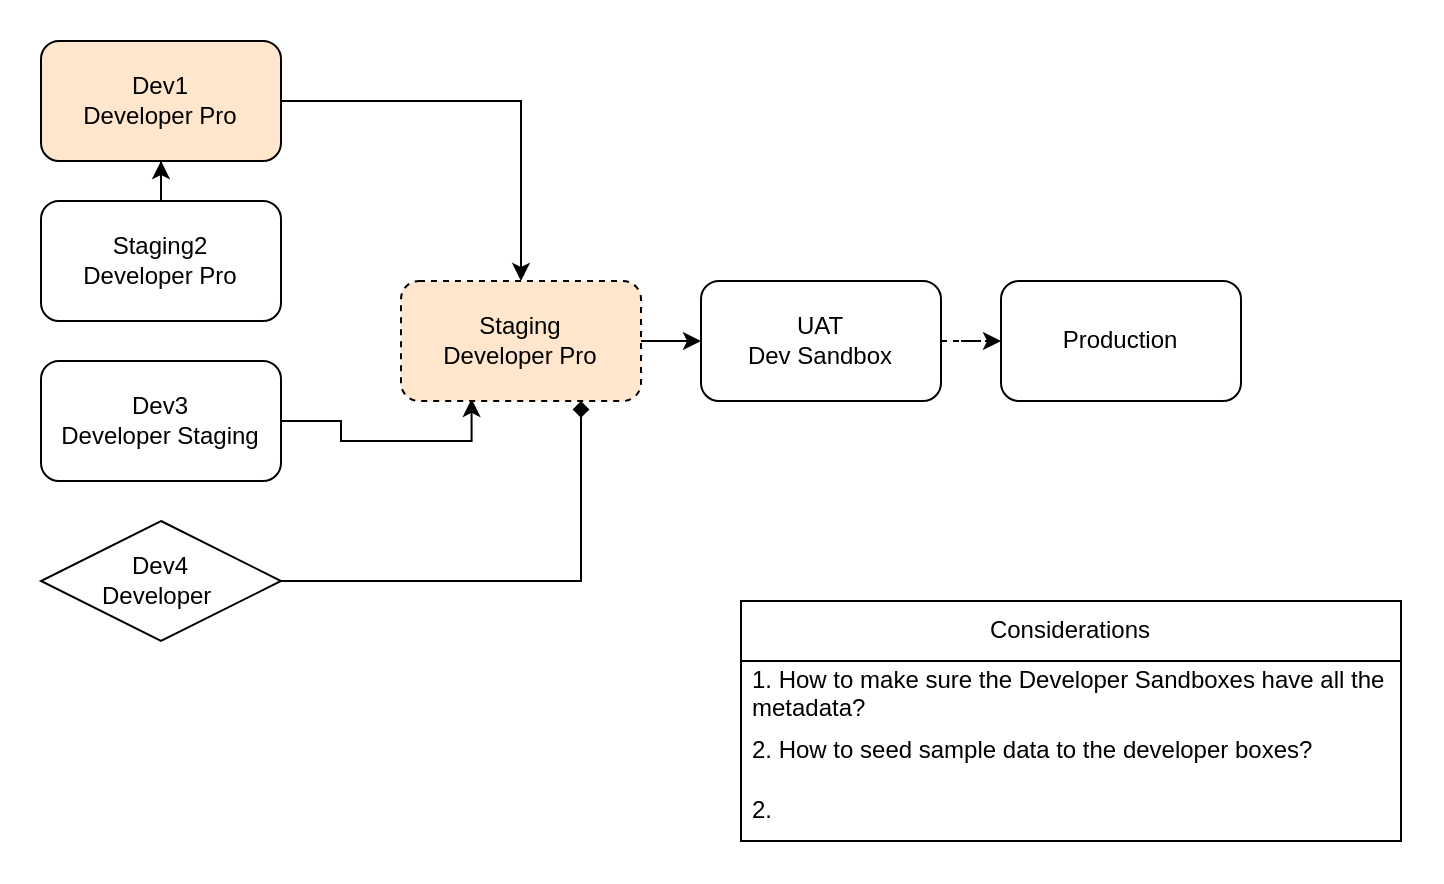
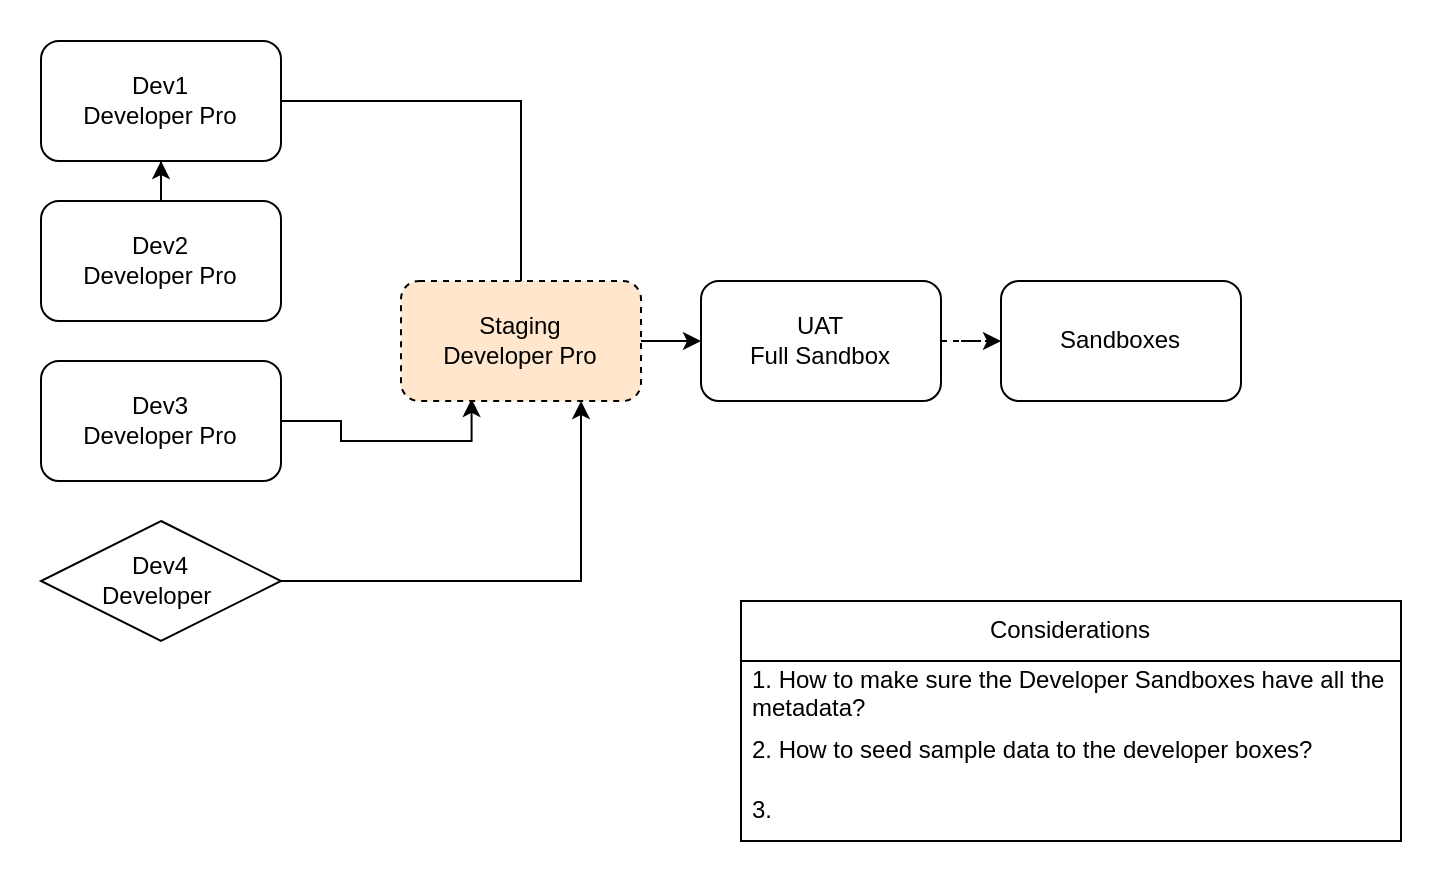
(161, 101) -> (161, 101)
(161, 261) -> (161, 261)
(521, 266) -> (521, 272)
(821, 341) -> (821, 341)
(1121, 341) -> (1121, 341)
(581, 417) -> (581, 416)
(161, 421) -> (161, 421)
(763, 811) -> (763, 811)
